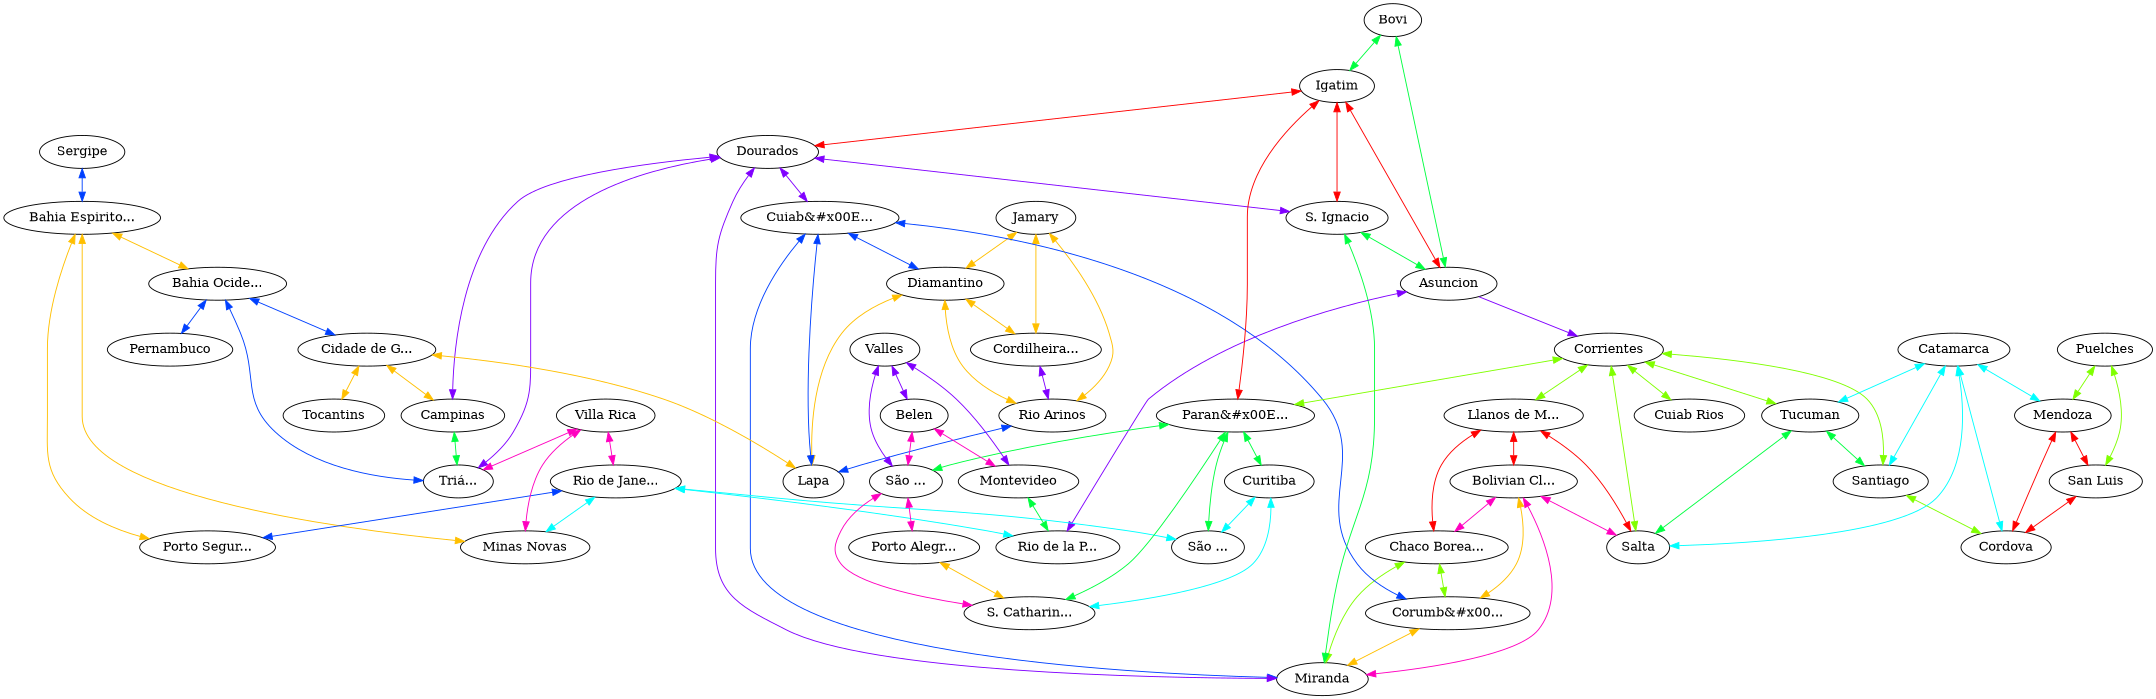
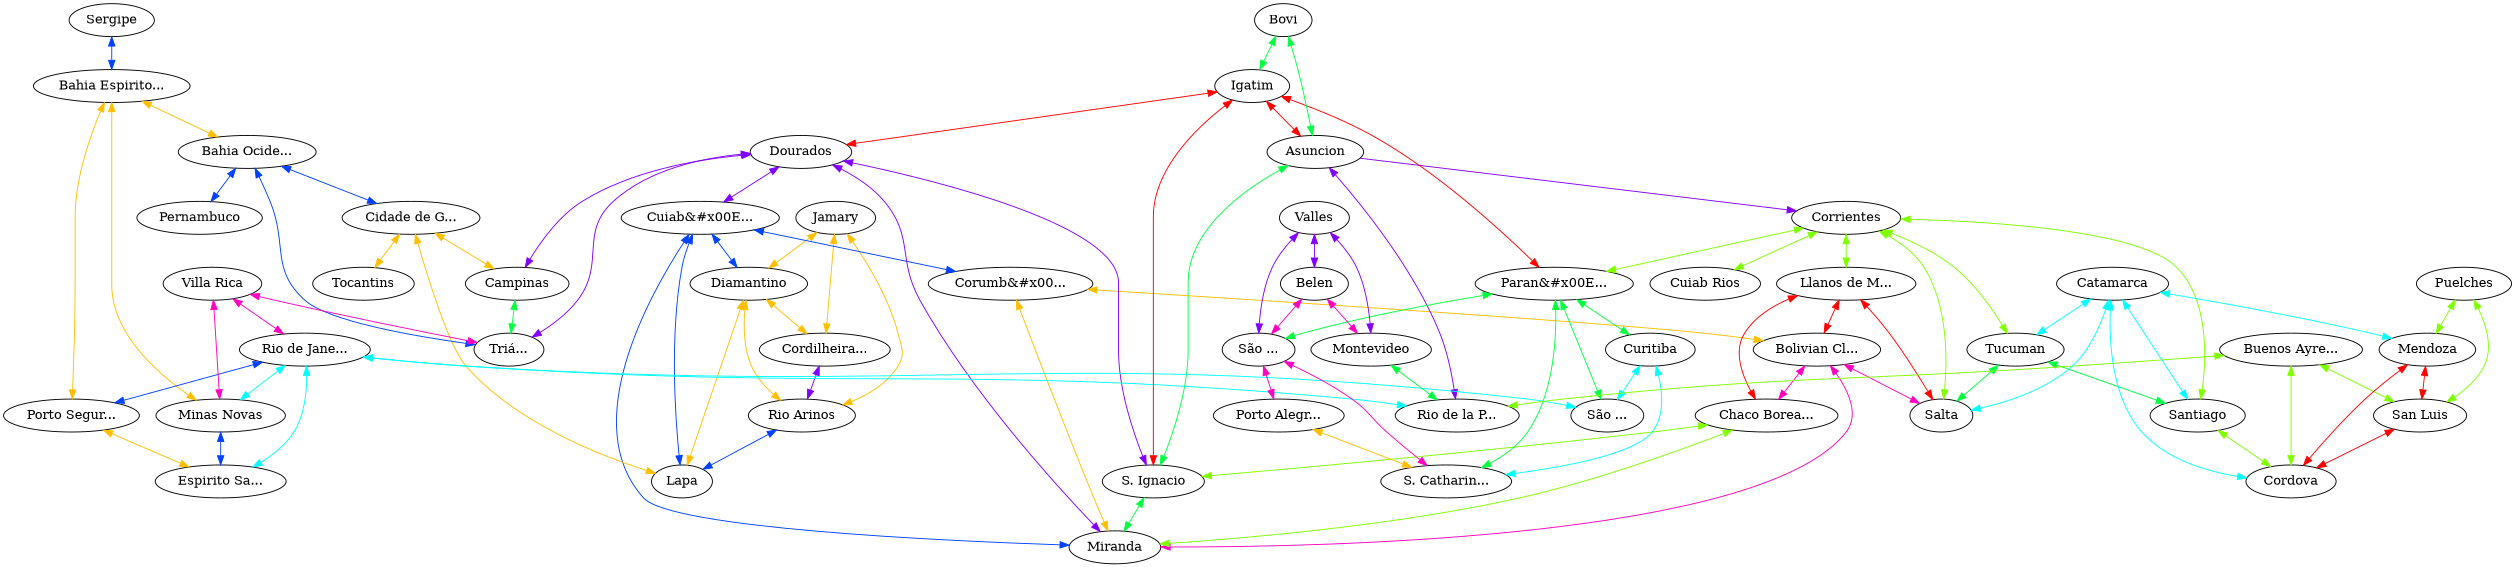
none -> (2291, 350)
none -> (221, 481)
(1442, 580) -> (1455, 453)
